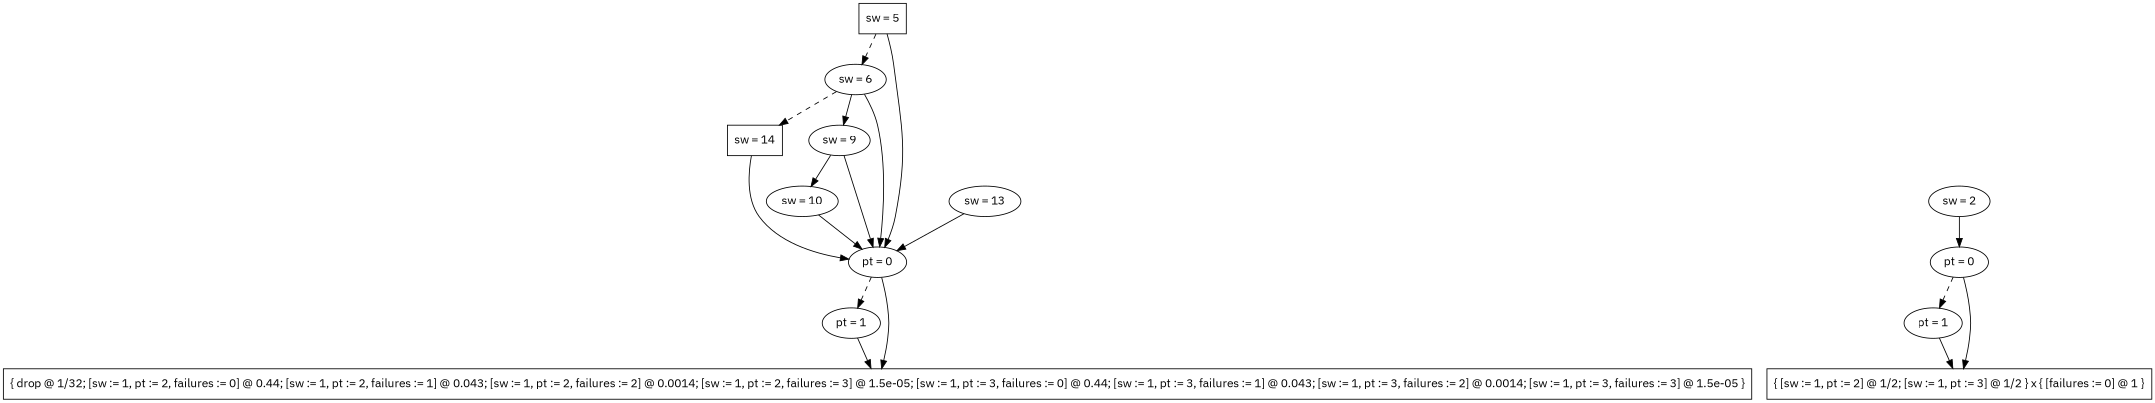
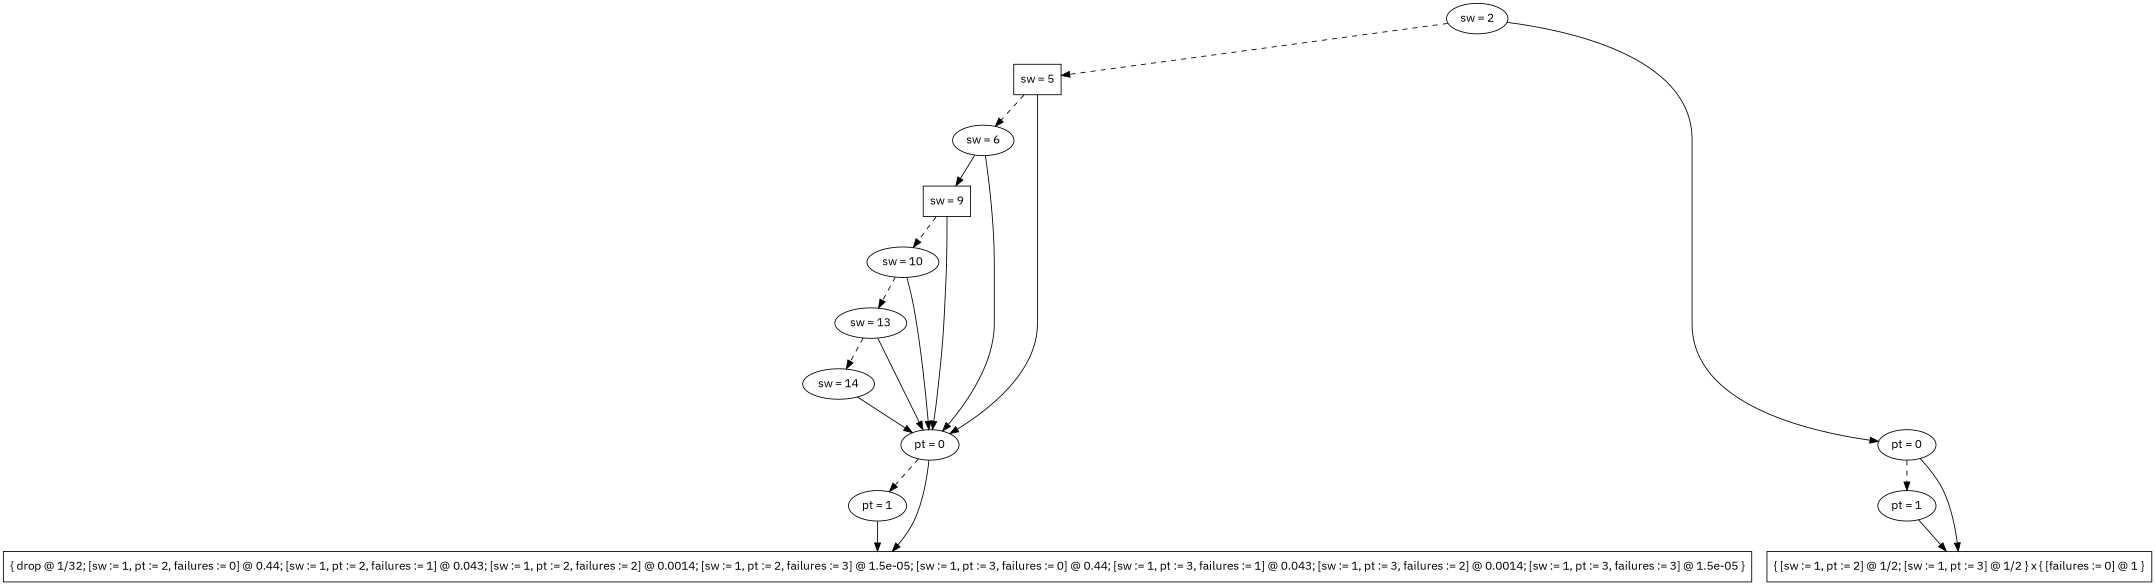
none -> (1259, 49)
(812, 106) -> (857, 350)
(755, 140) -> (839, 384)
(839, 140) -> (947, 201)
(823, 167) -> (927, 229)
none -> (889, 289)
